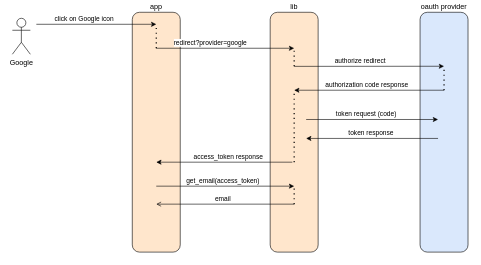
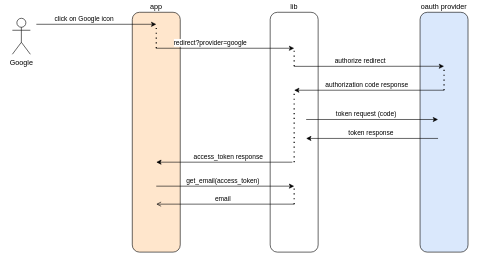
(294, 132) -> (294, 132)
